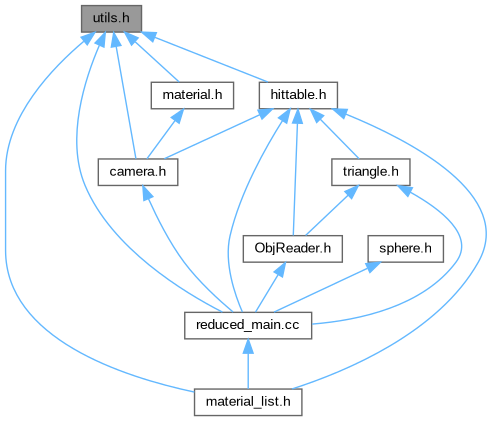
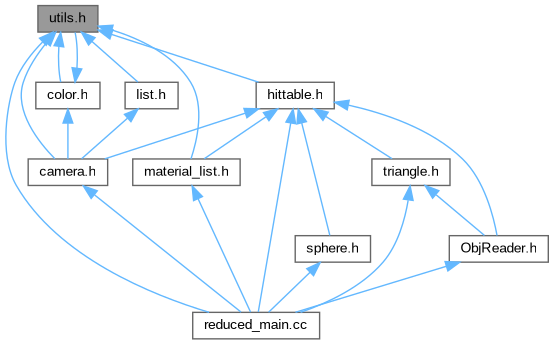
none -> (68, 96)
(192, 96) -> (152, 96)
none -> (316, 179)
(248, 371) -> (224, 255)
